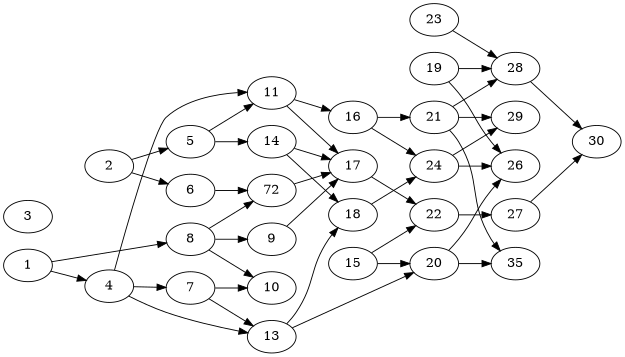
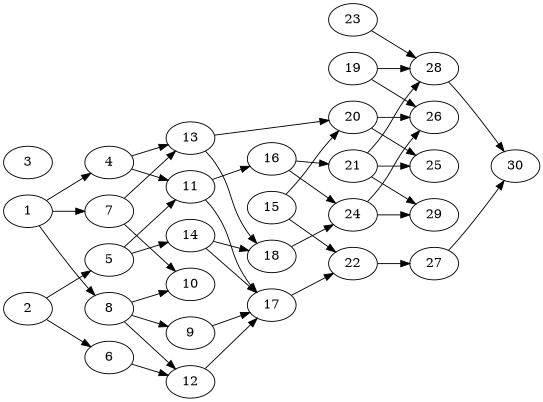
(272, 190) -> (190, 382)
(515, 264) -> (434, 166)
(145, 287) -> (64, 211)
